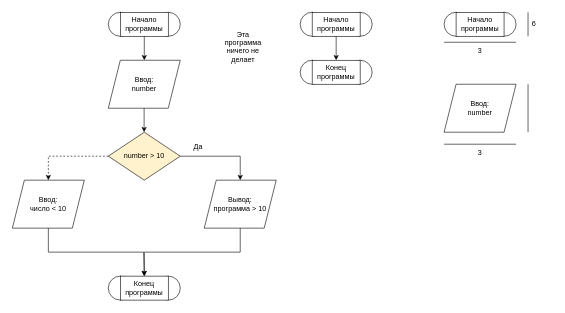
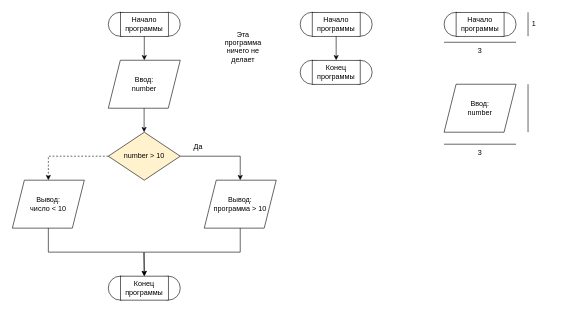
(534, 24) -> (534, 24)
(48, 204) -> (48, 204)
